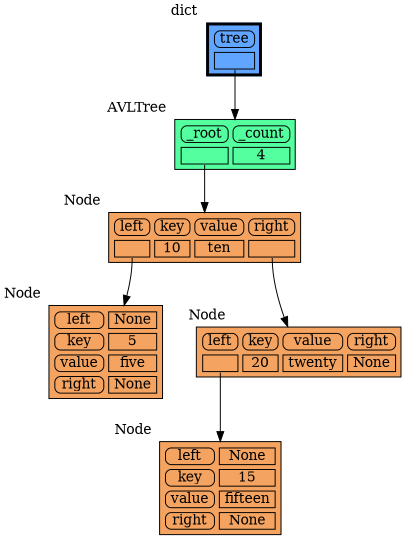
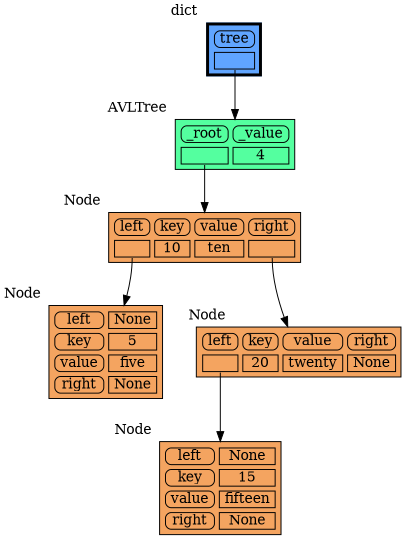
(261, 134) -> (261, 134)
